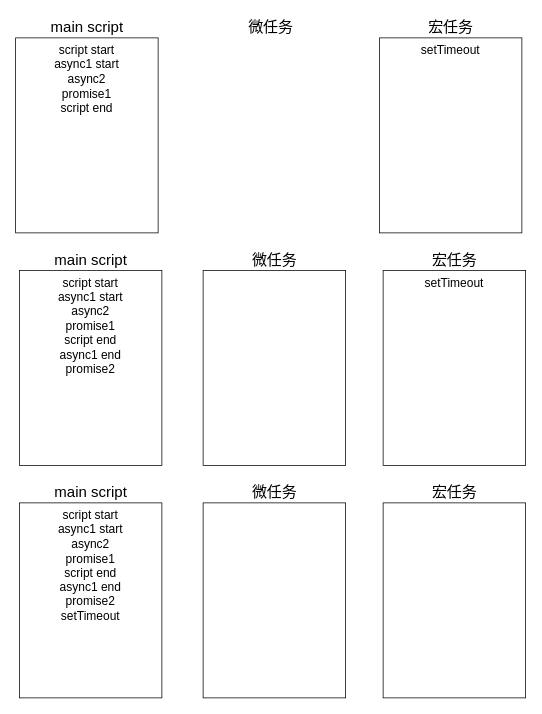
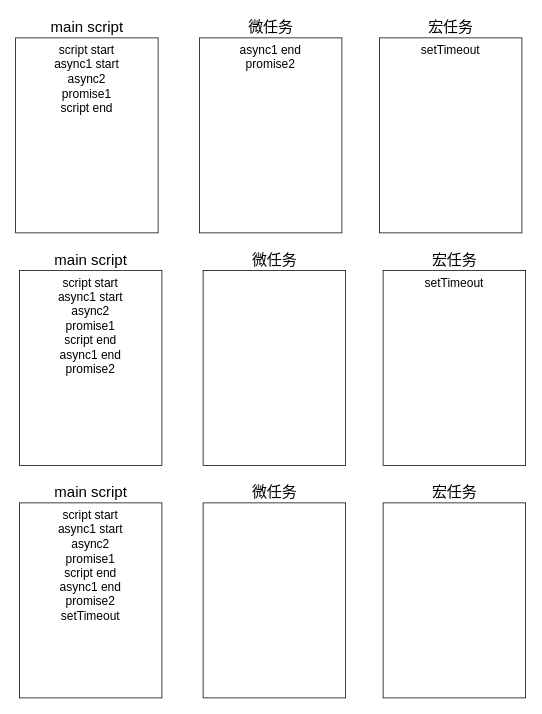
none -> (270, 135)
